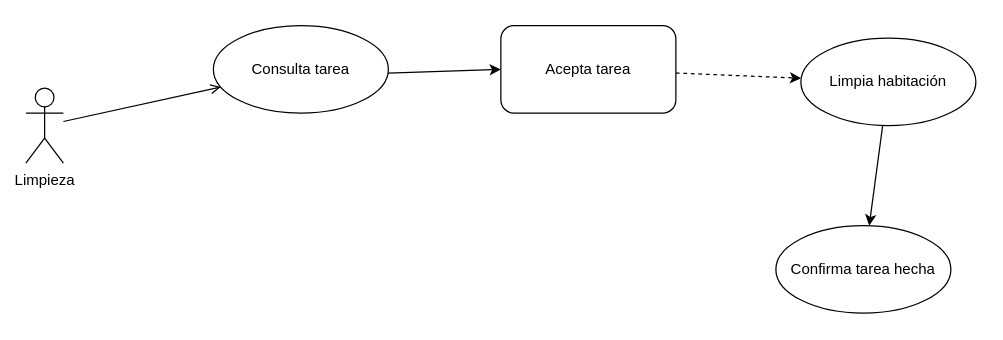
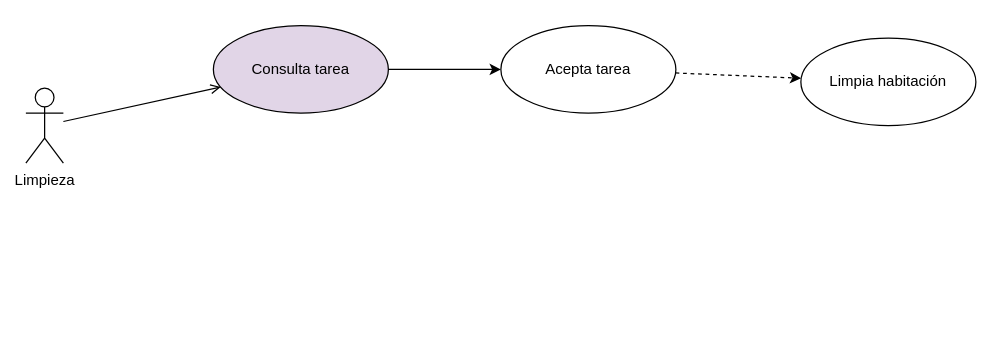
(301, 69) -> (301, 69)
(588, 69) -> (588, 69)
(876, 171) -> none
(863, 269) -> none
